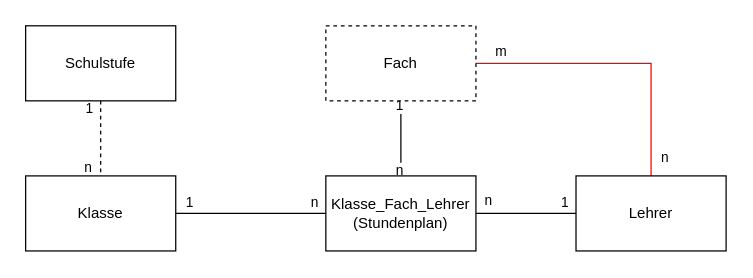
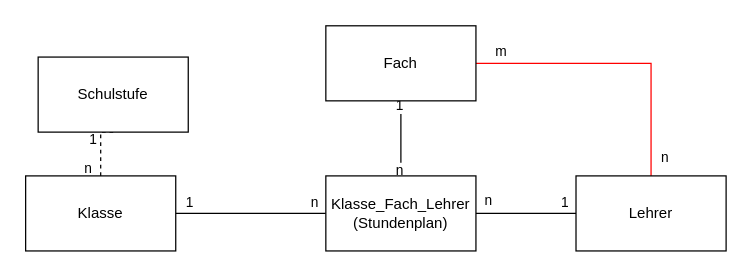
(101, 63) -> (113, 94)
(401, 63) -> (401, 63)
